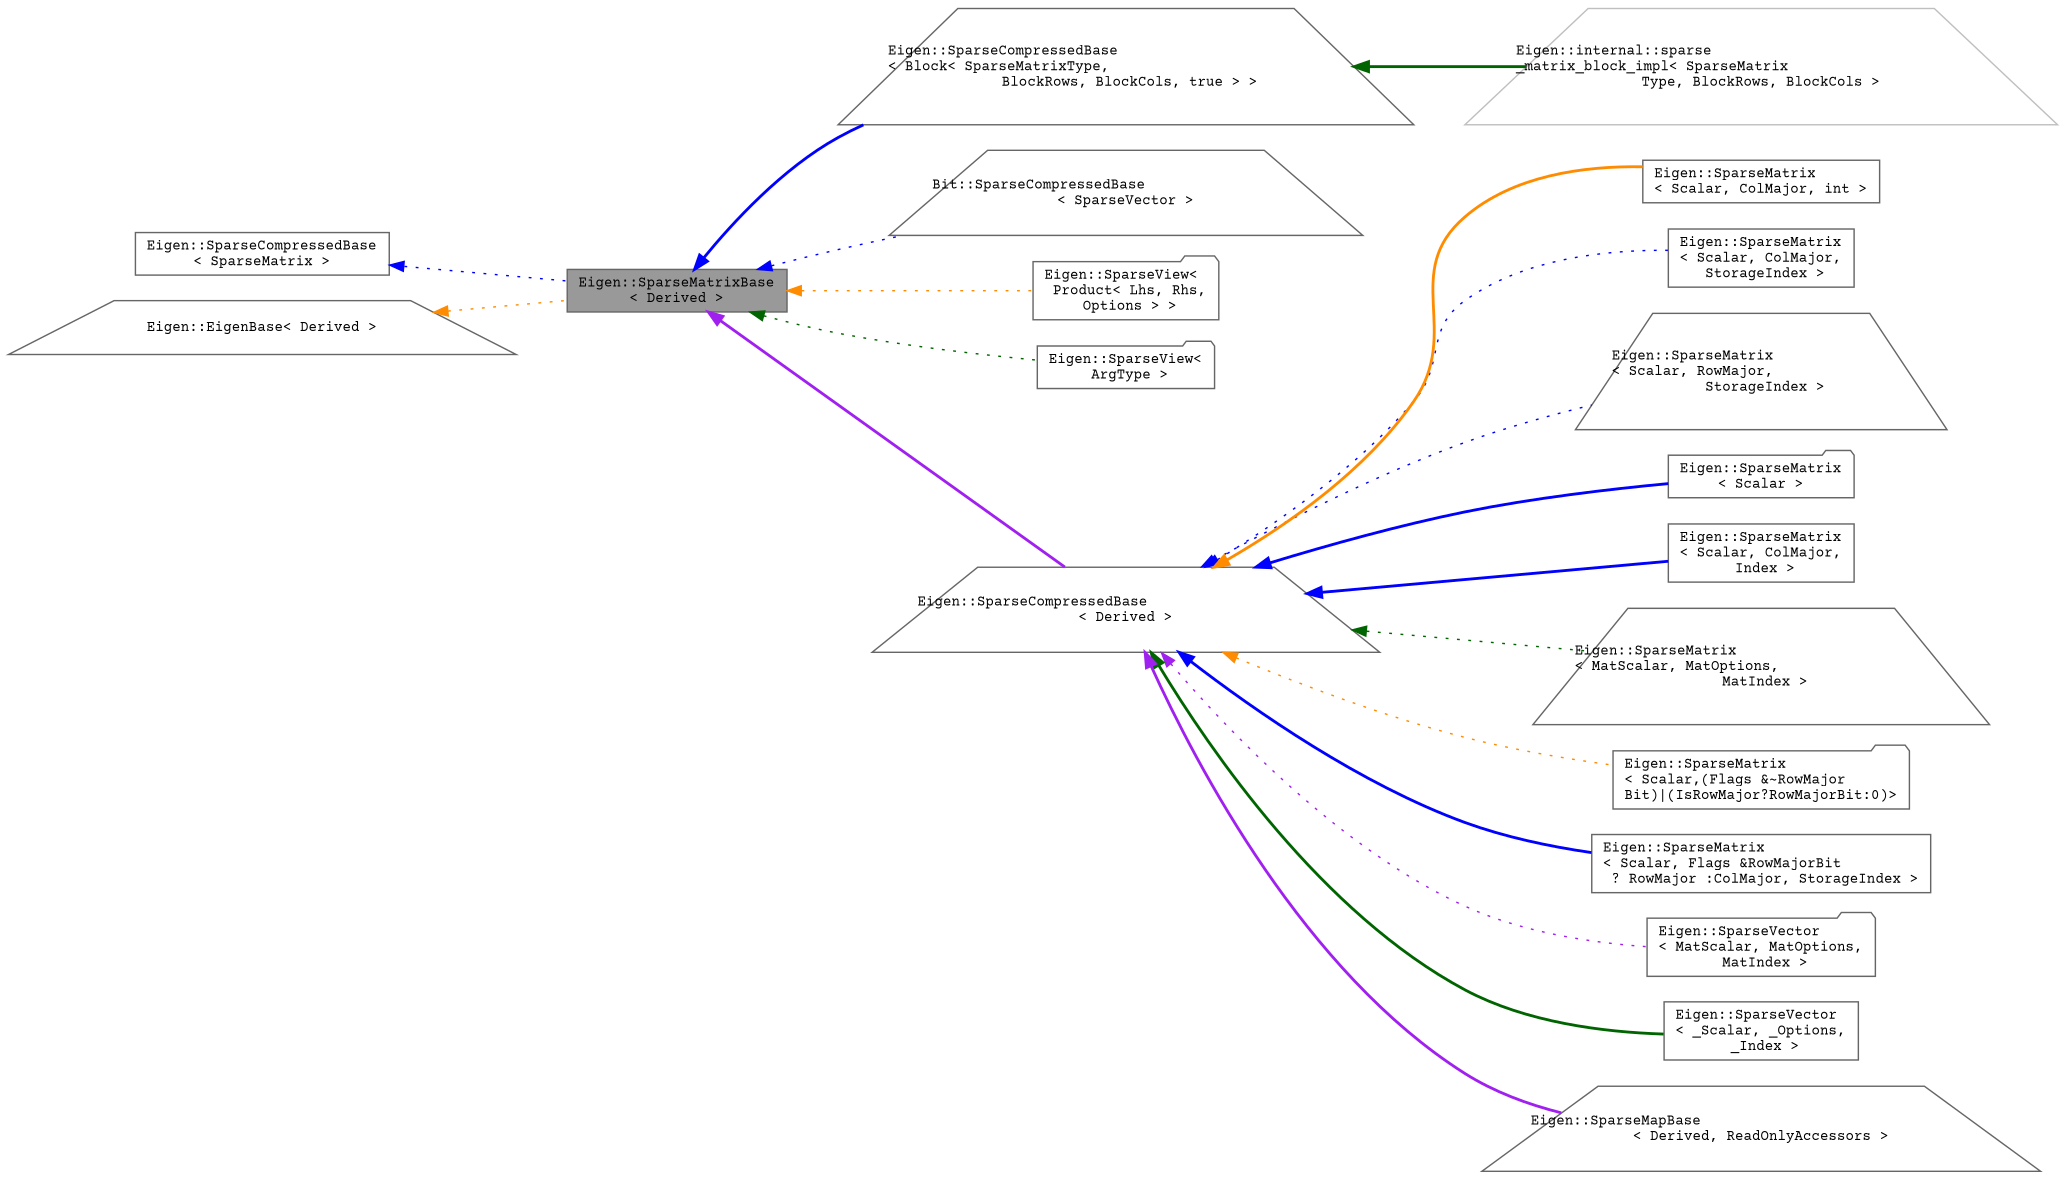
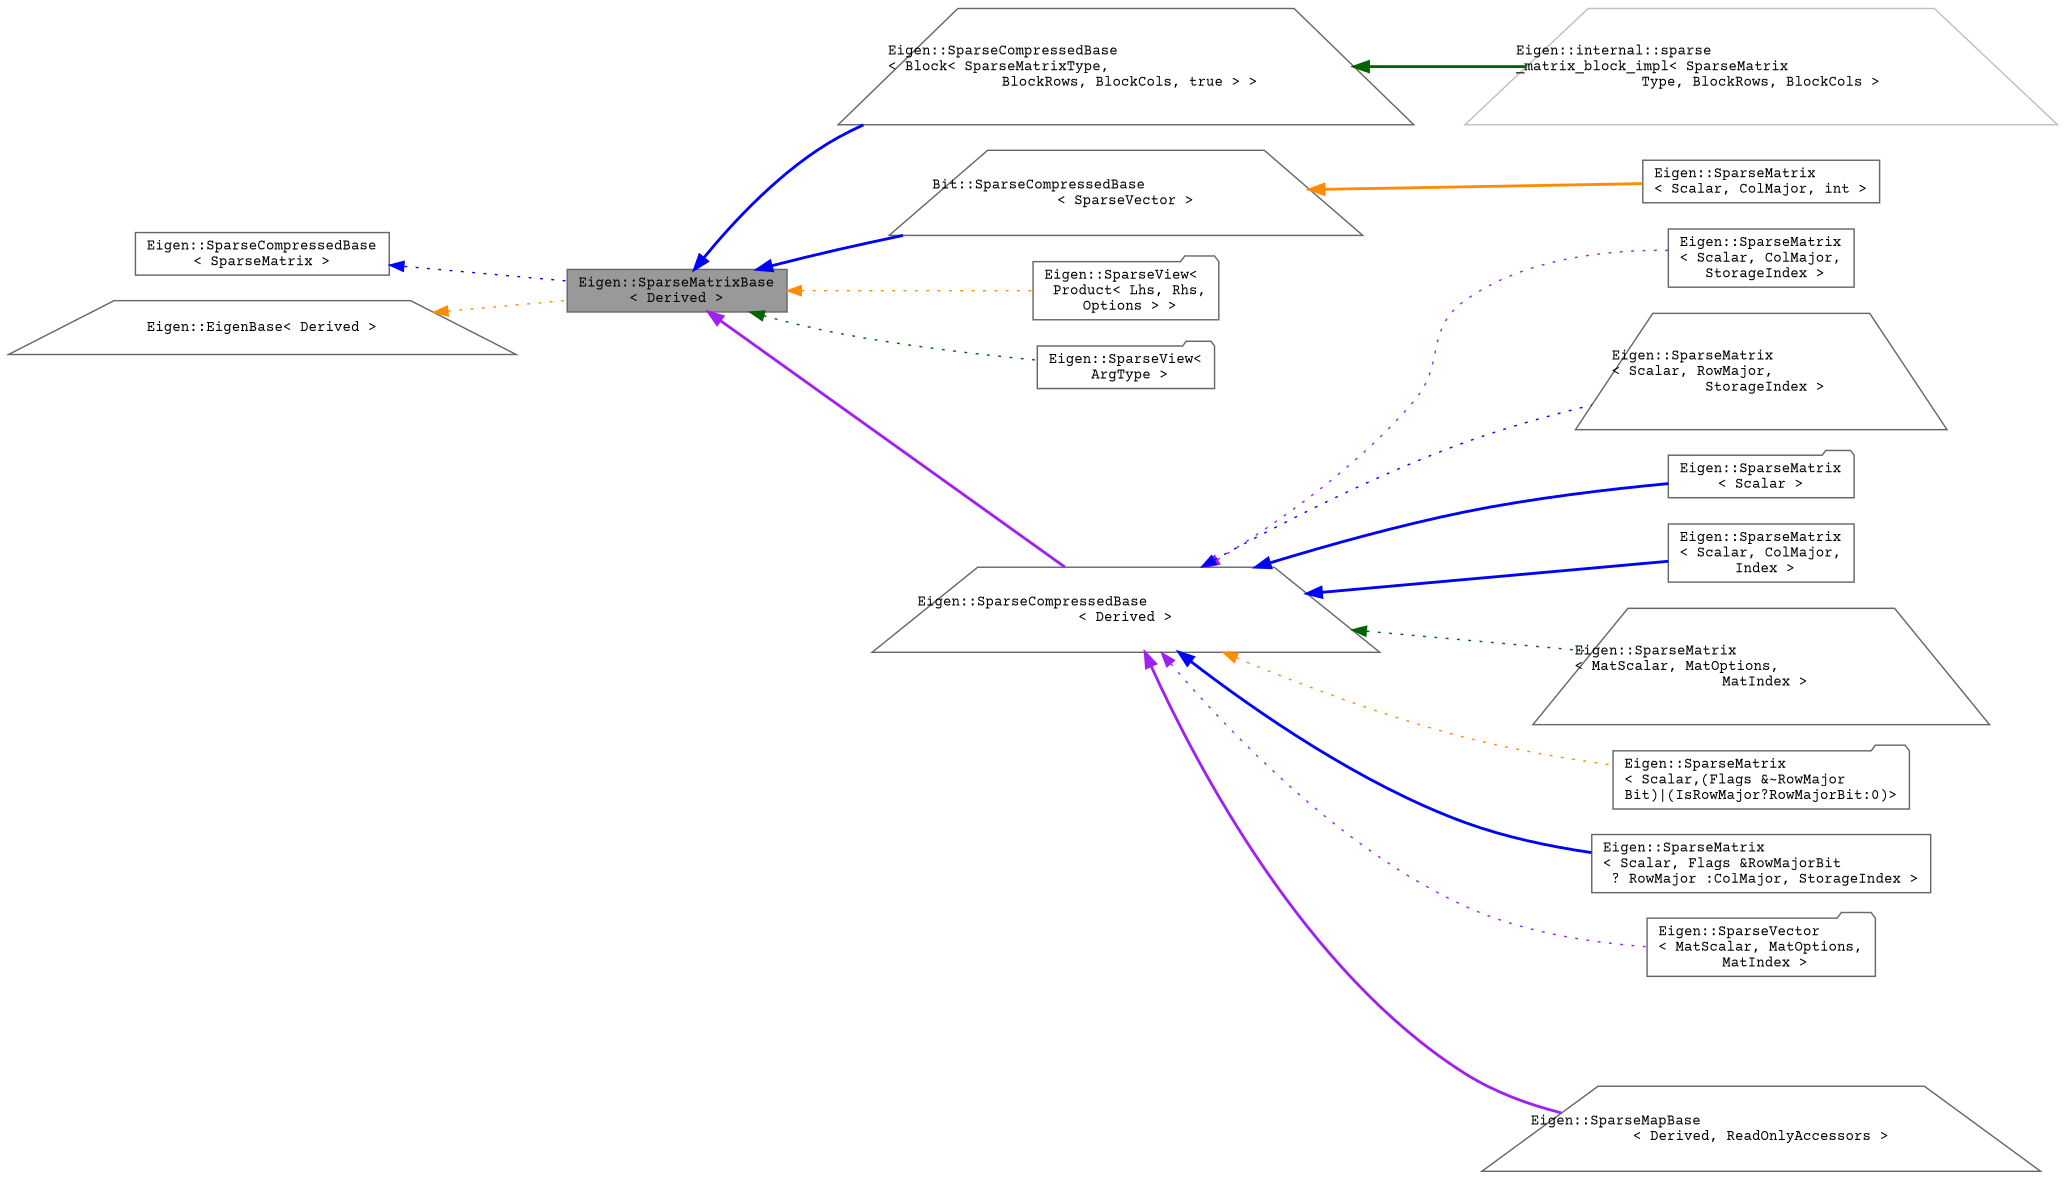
(837, 250) -> (837, 250)
(1434, 320) -> (1483, 186)
(1443, 327) -> (1431, 369)
(1761, 1031) -> none
